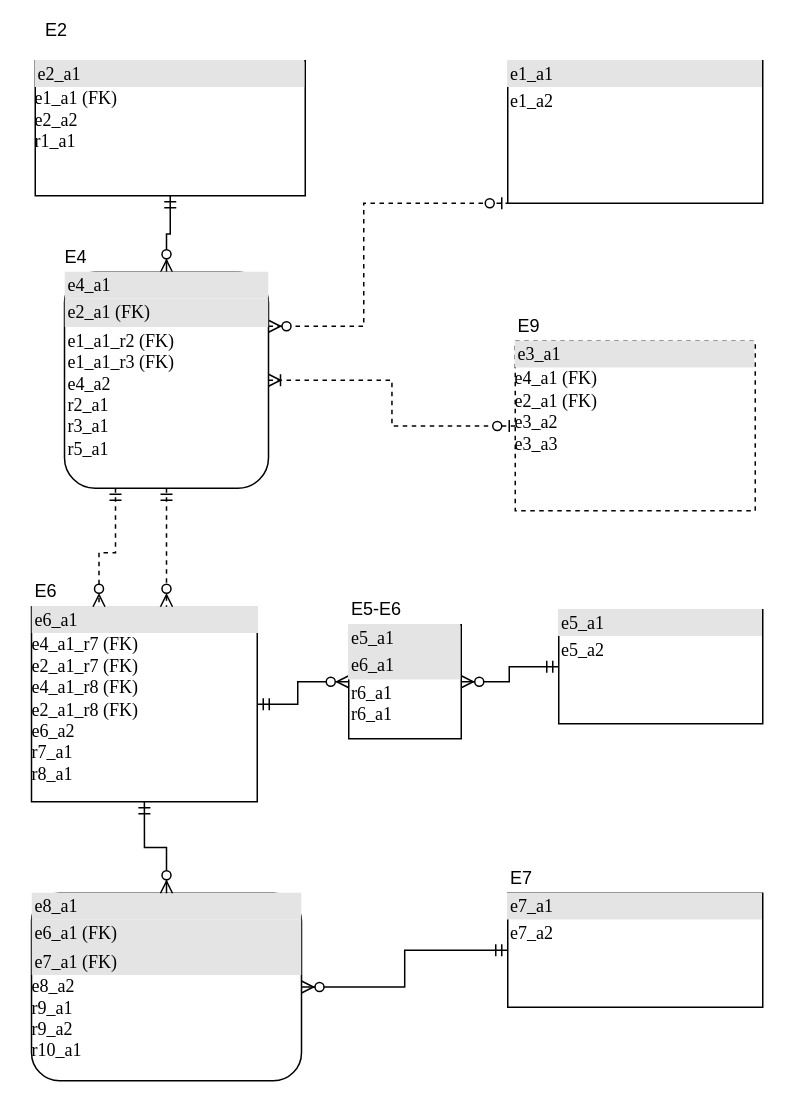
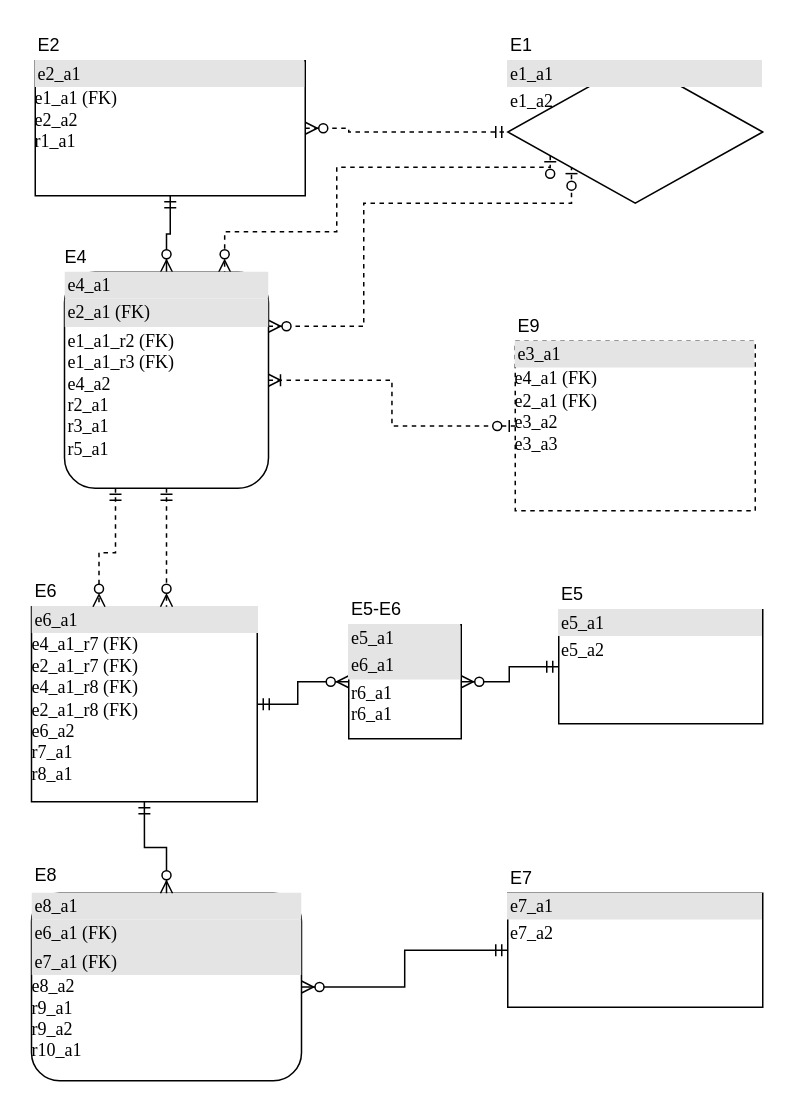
(178, 31) -> (170, 46)
none -> (643, 46)
none -> (405, 132)
(635, 132) -> (635, 132)
none -> (343, 167)
none -> (668, 595)
none -> (167, 875)
